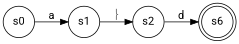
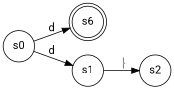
(51, 16) -> (52, 51)
(177, 22) -> (48, 36)
